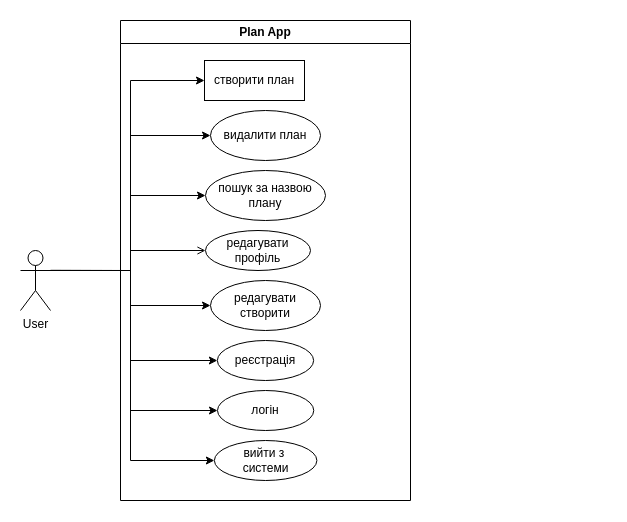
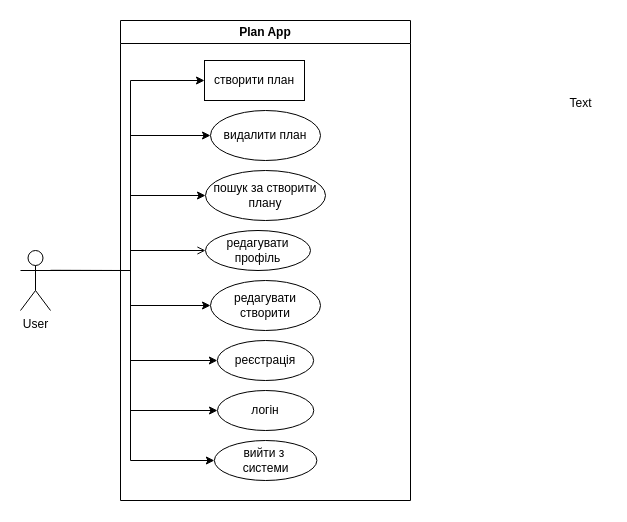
none -> (581, 104)
(266, 196) -> (266, 196)
